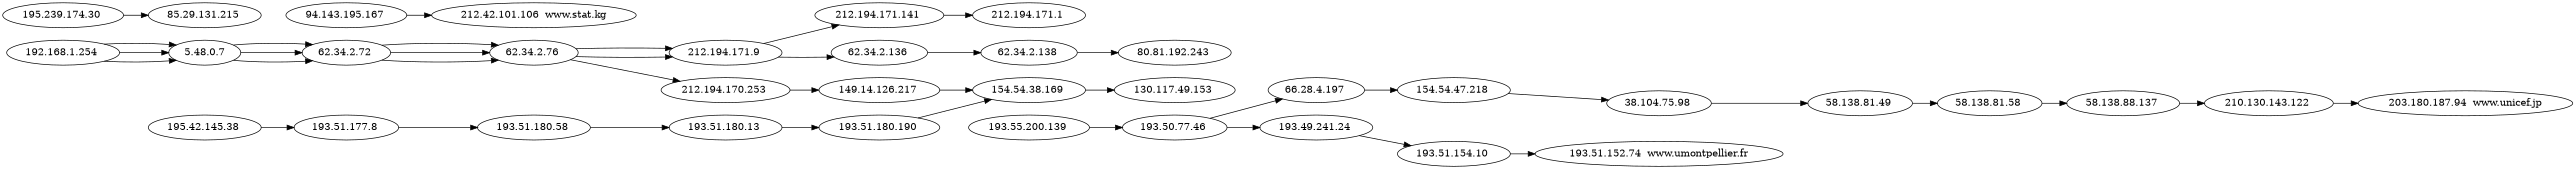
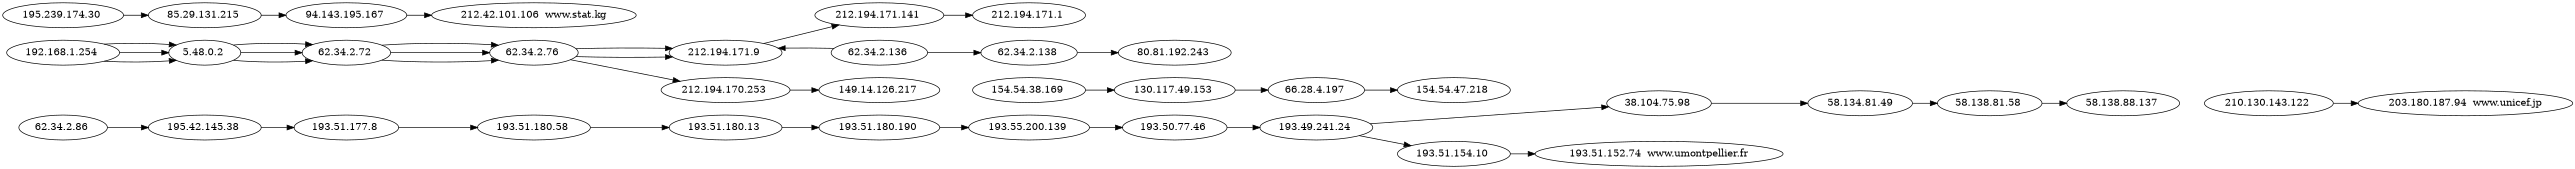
none -> (270, 15)
(205, 53) -> (205, 53)
(803, 57) -> (810, 48)
(953, 90) -> none
(1555, 97) -> (1486, 116)
(1860, 103) -> (1860, 103)
(2189, 103) -> none
(951, 110) -> (951, 128)
(1243, 110) -> (1248, 90)
none -> (63, 128)
